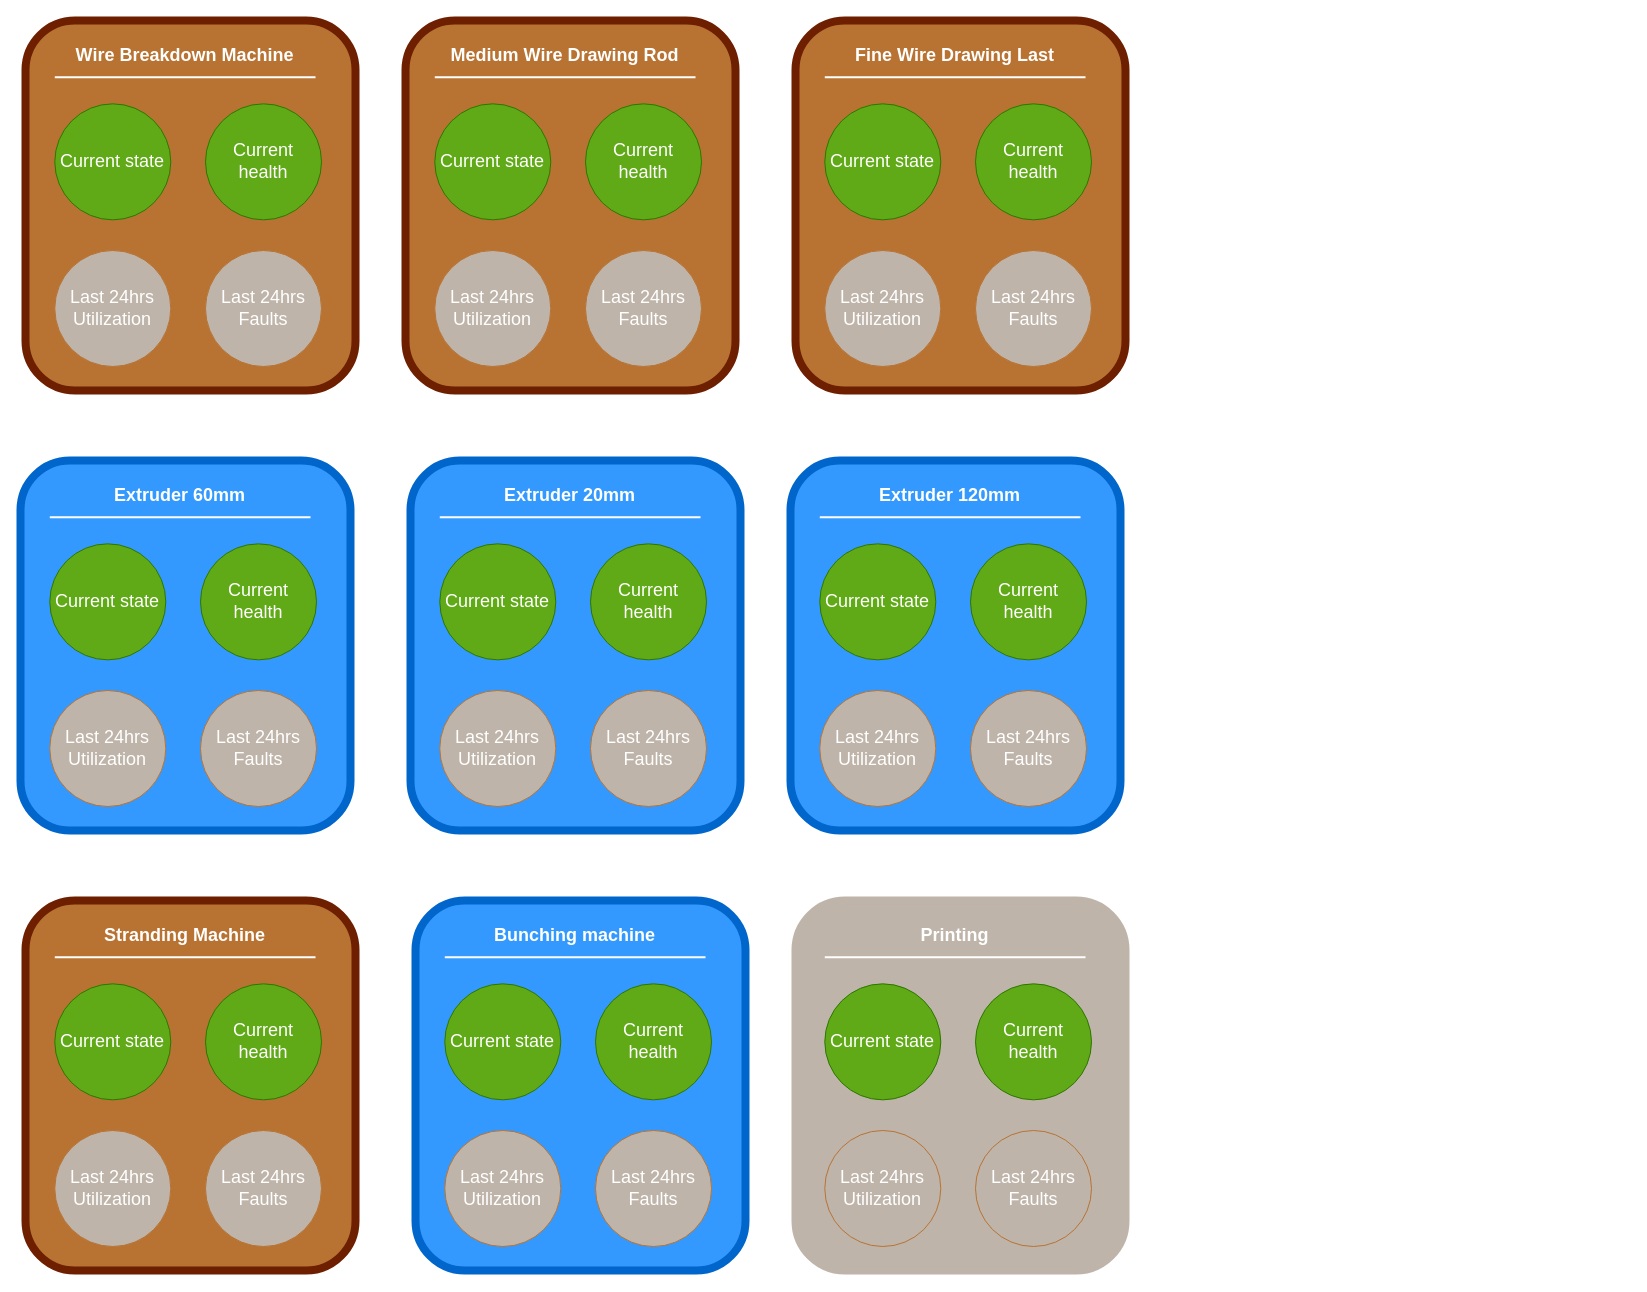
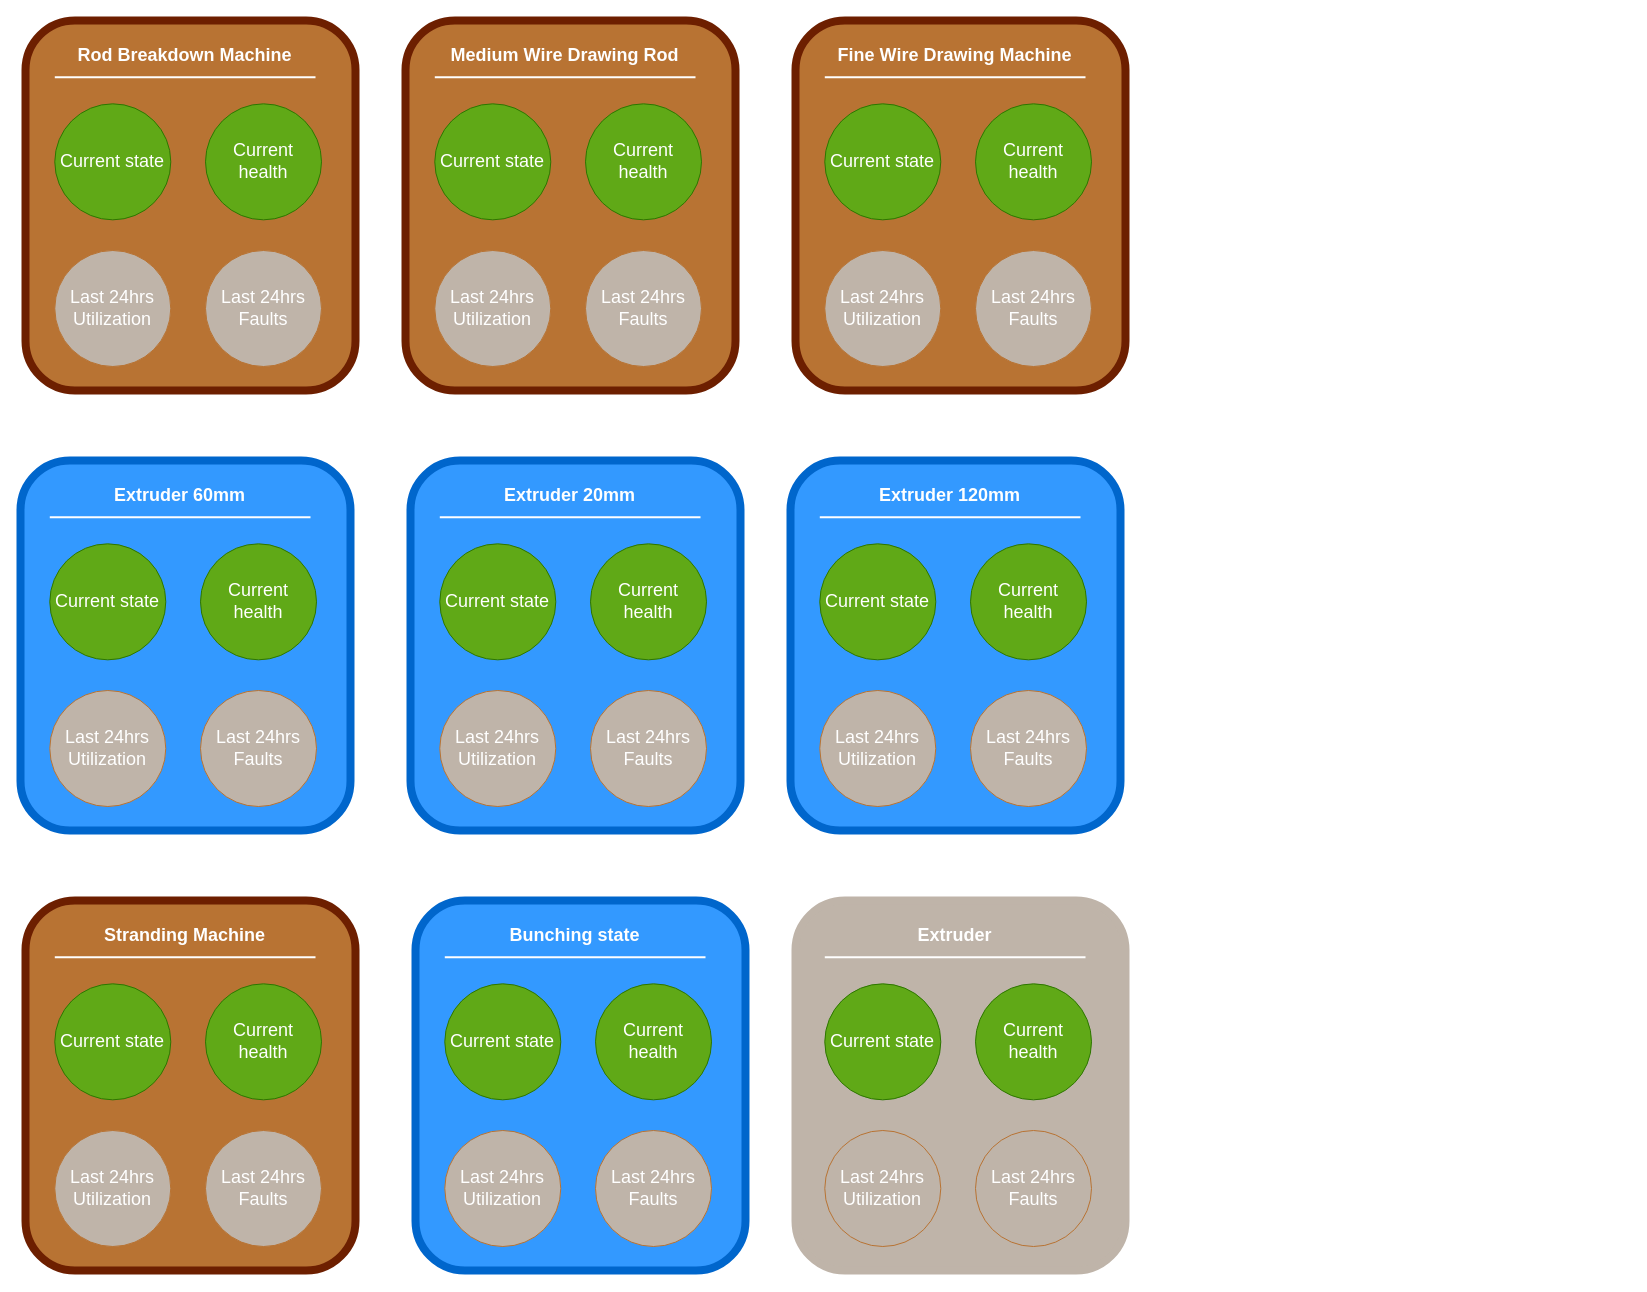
(185, 53) -> (185, 53)
(955, 53) -> (955, 53)
(575, 933) -> (575, 933)
(955, 933) -> (955, 933)
